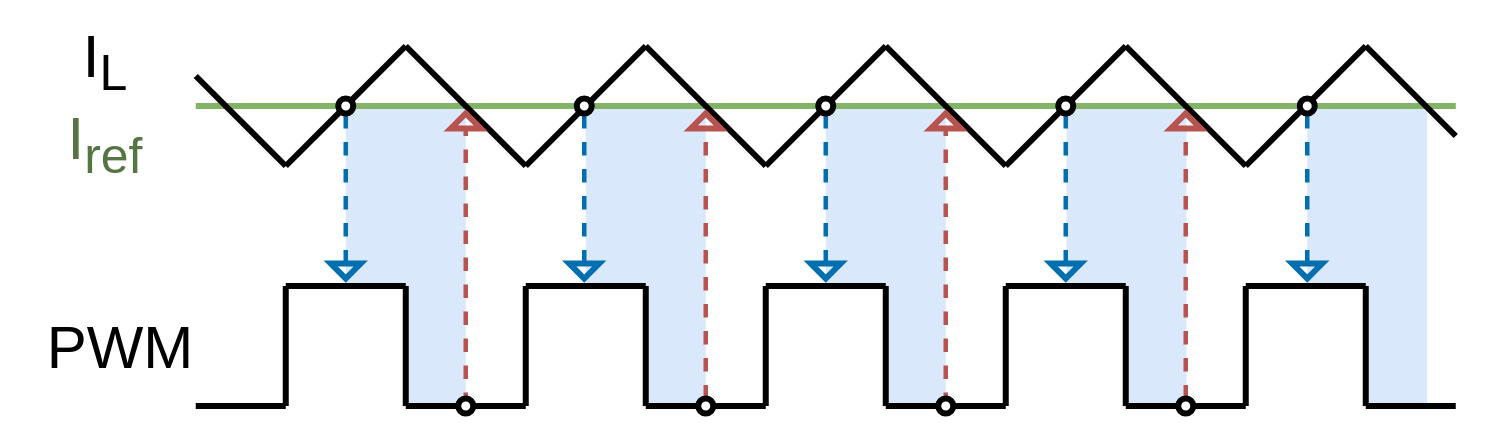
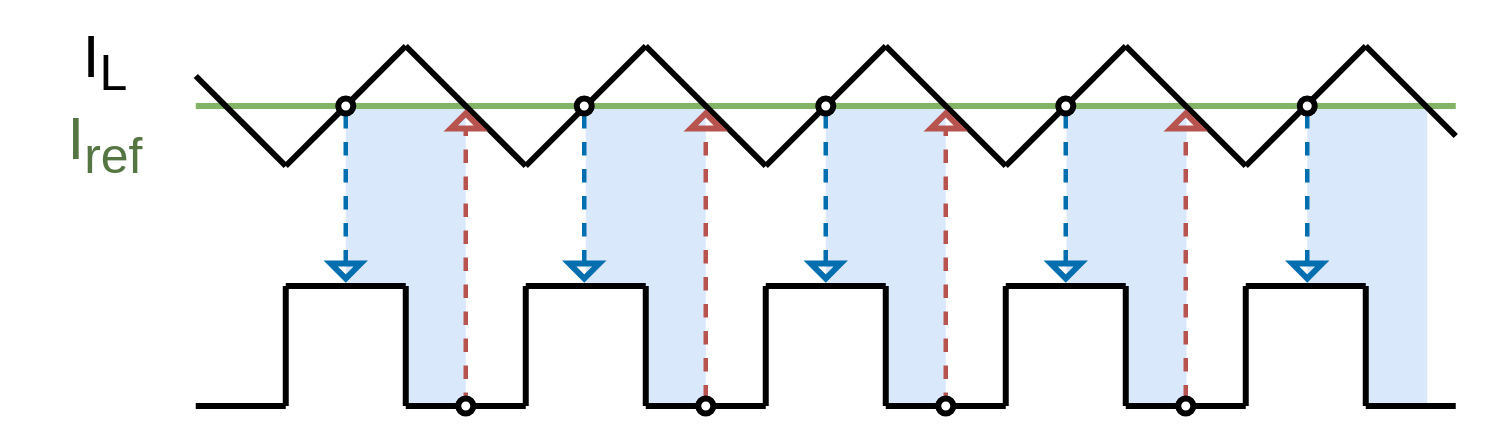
(121, 346) -> none
